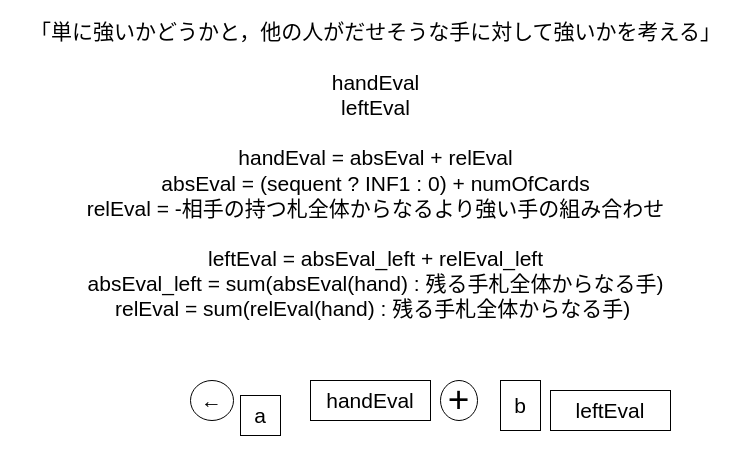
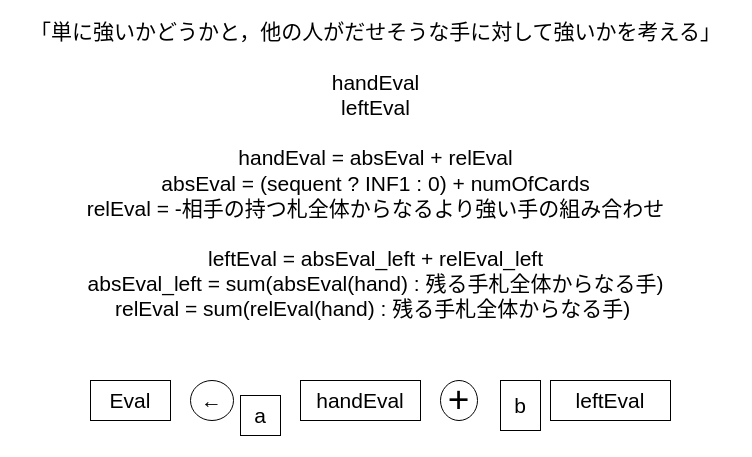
none -> (131, 401)
(371, 401) -> (361, 401)
(611, 411) -> (611, 401)
